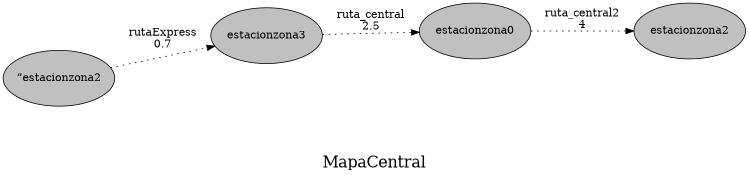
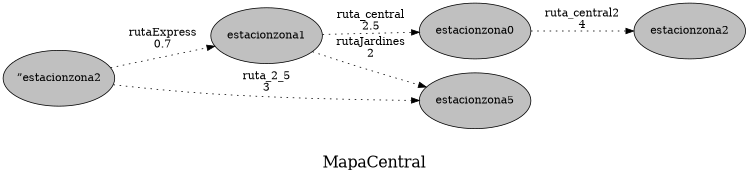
(267, 36) -> (267, 36)
none -> (475, 101)
